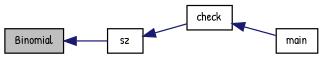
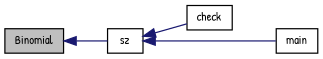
(260, 31) -> (216, 41)
